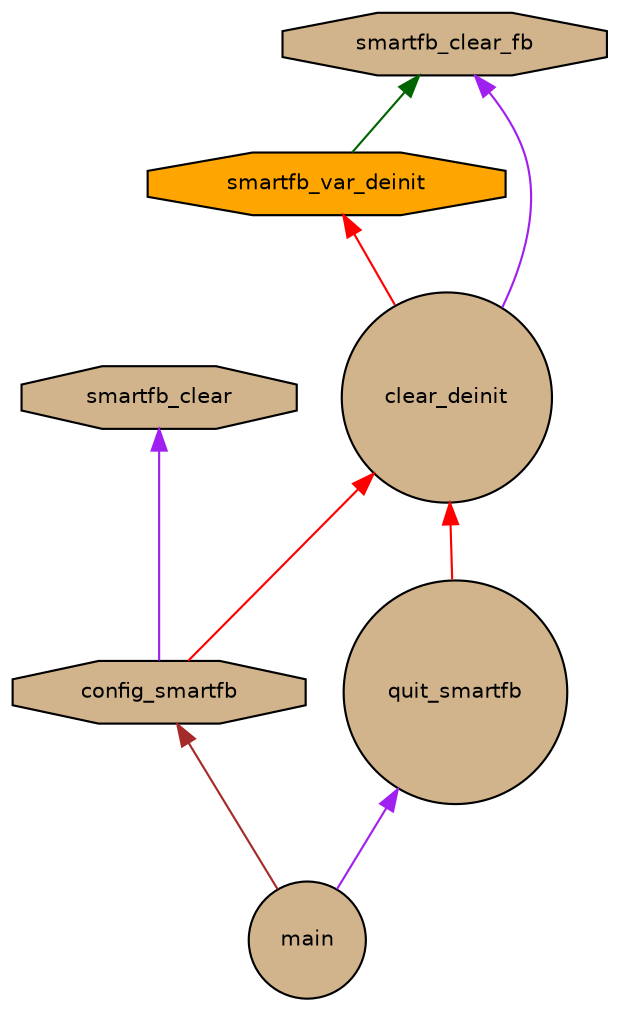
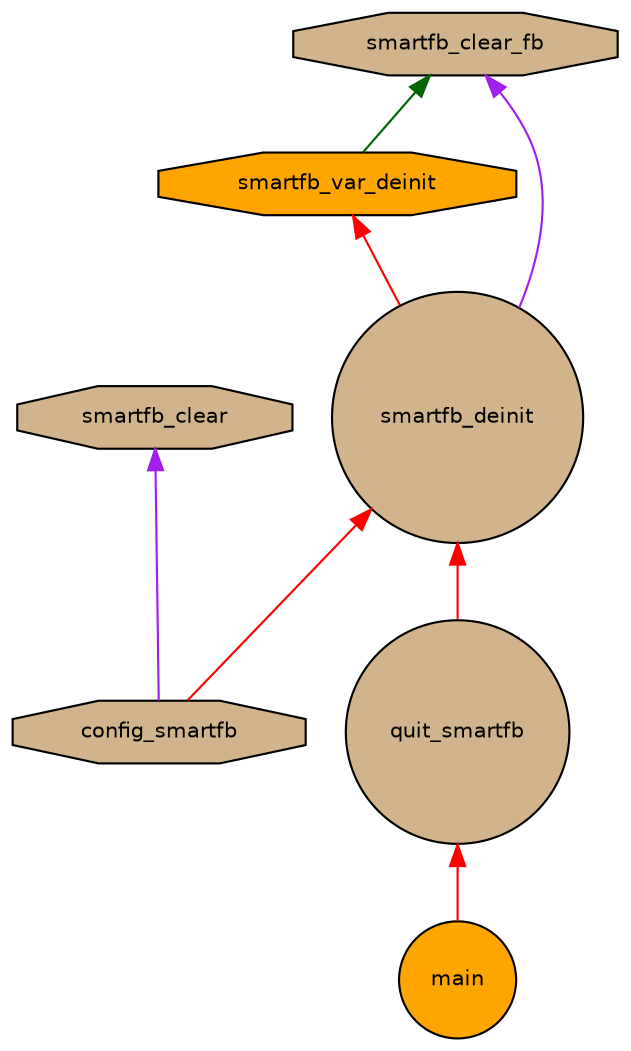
(447, 398) -> (458, 417)
(233, 816) -> none
(362, 849) -> (458, 894)
(307, 940) -> (458, 980)
